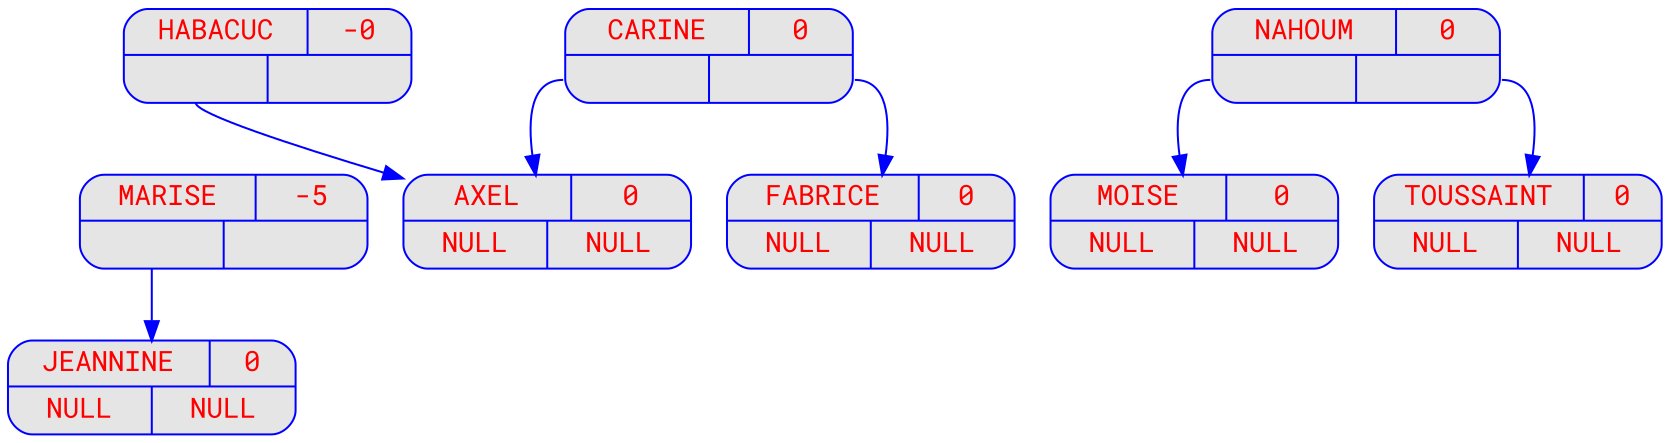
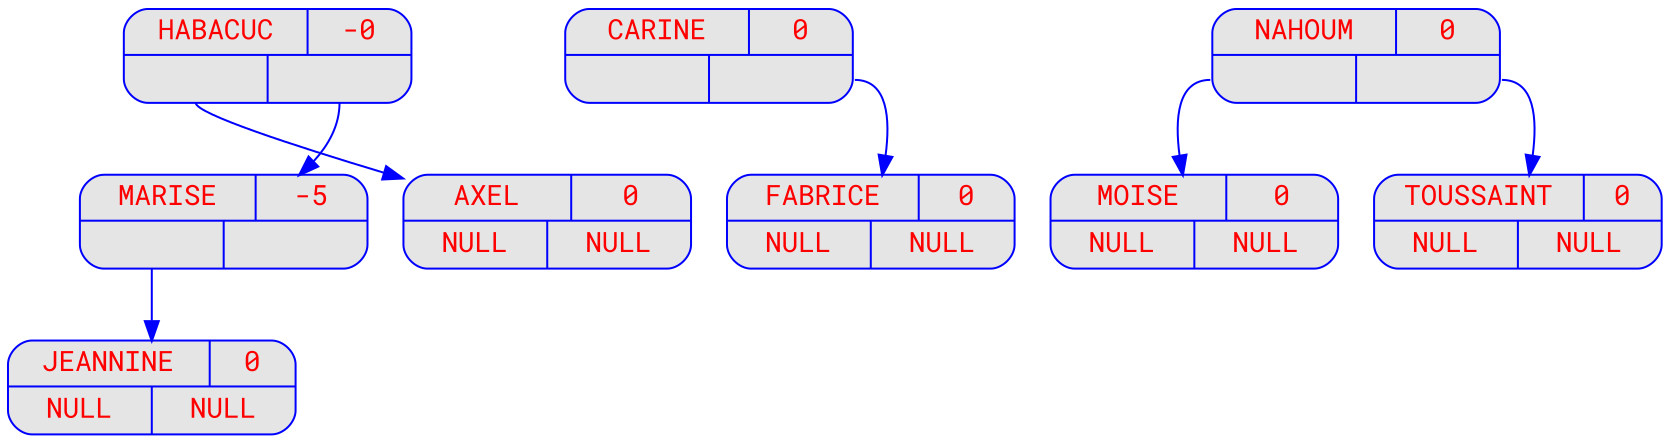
(533, 109) -> none
none -> (332, 134)
